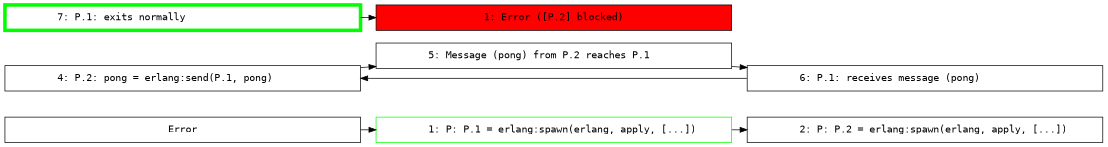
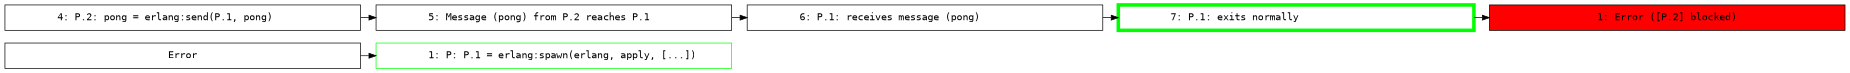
(557, 78) -> (1107, 18)
(925, 130) -> none
